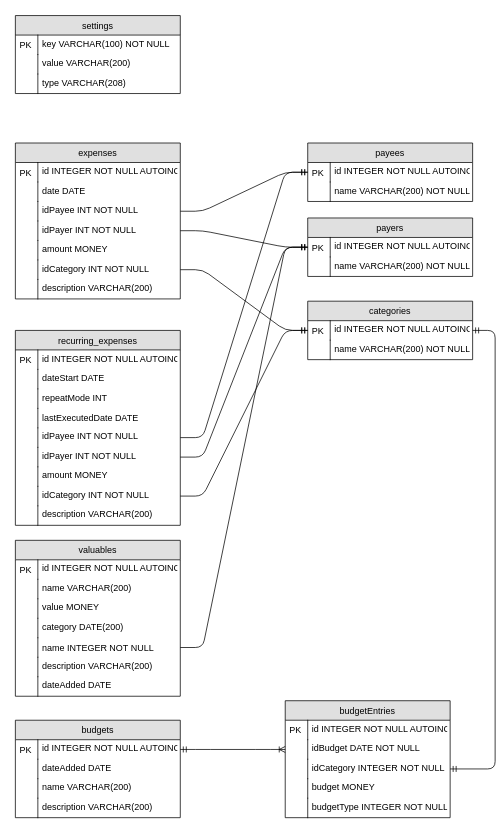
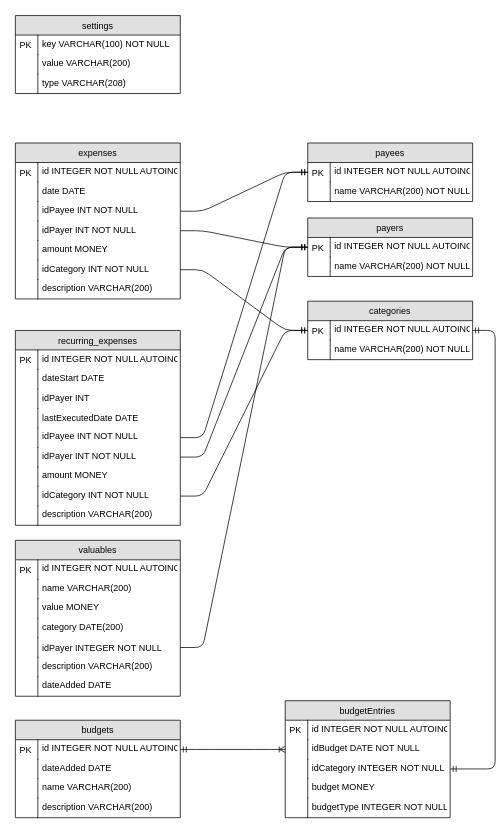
(76, 398) -> (67, 398)
(91, 648) -> (98, 648)
